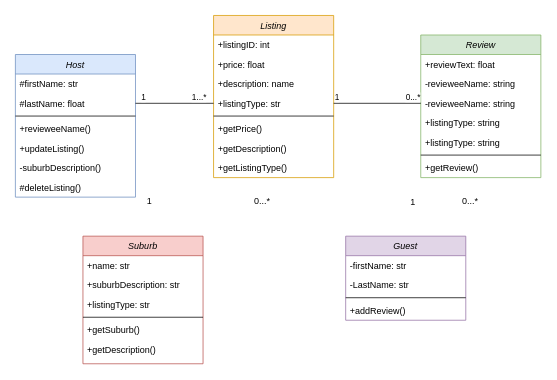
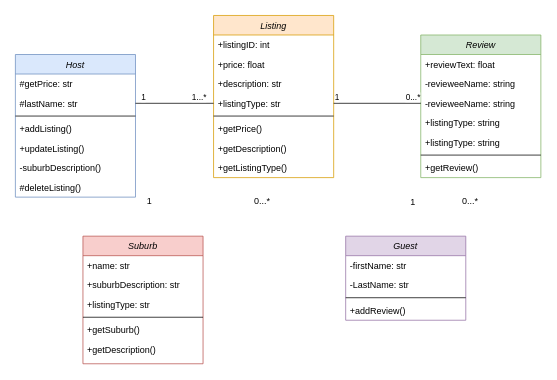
(54, 84) -> (51, 84)
(258, 84) -> (256, 84)
(55, 104) -> (51, 104)
(56, 129) -> (50, 129)
